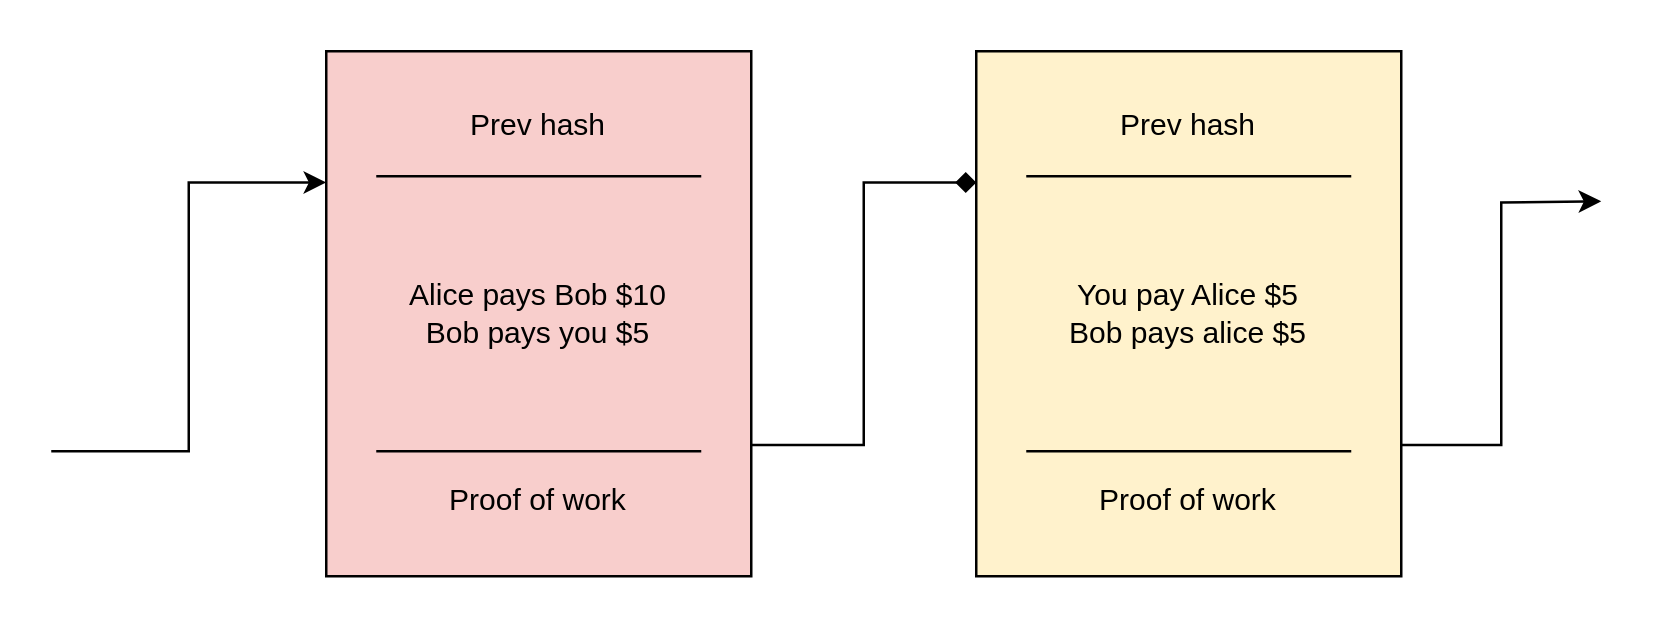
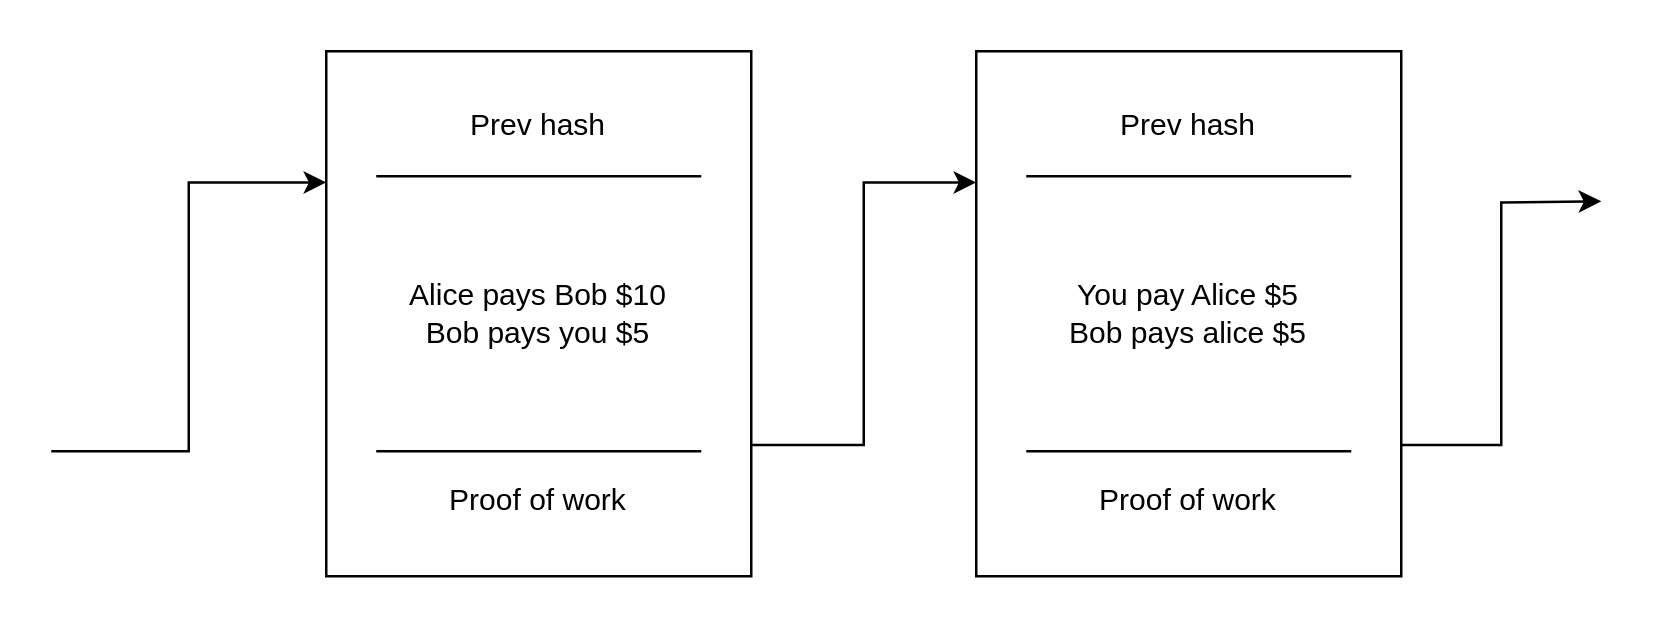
(956, 183) -> (957, 183)
(539, 314) -> (539, 314)
(1189, 314) -> (1189, 314)
